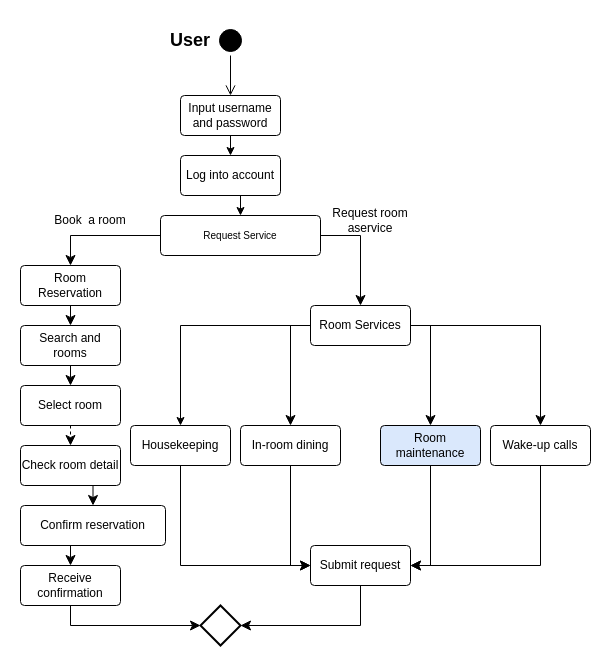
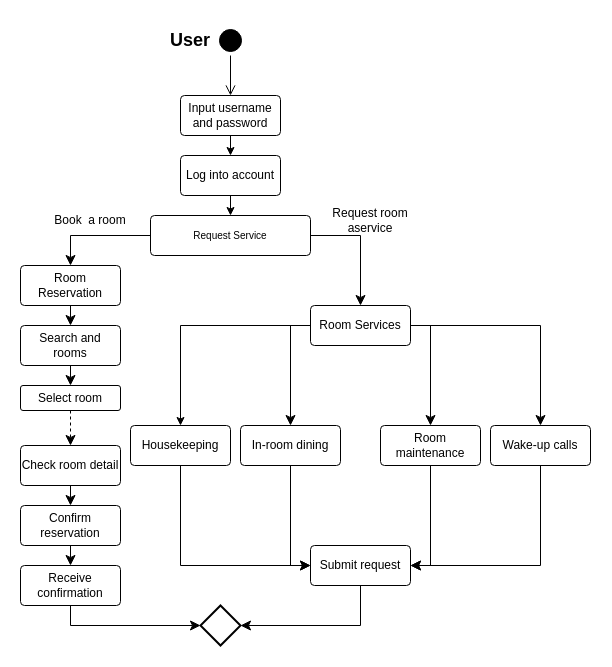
(241, 236) -> (231, 236)
(71, 406) -> (71, 398)
(431, 446) -> (431, 446)
(93, 526) -> (71, 526)
